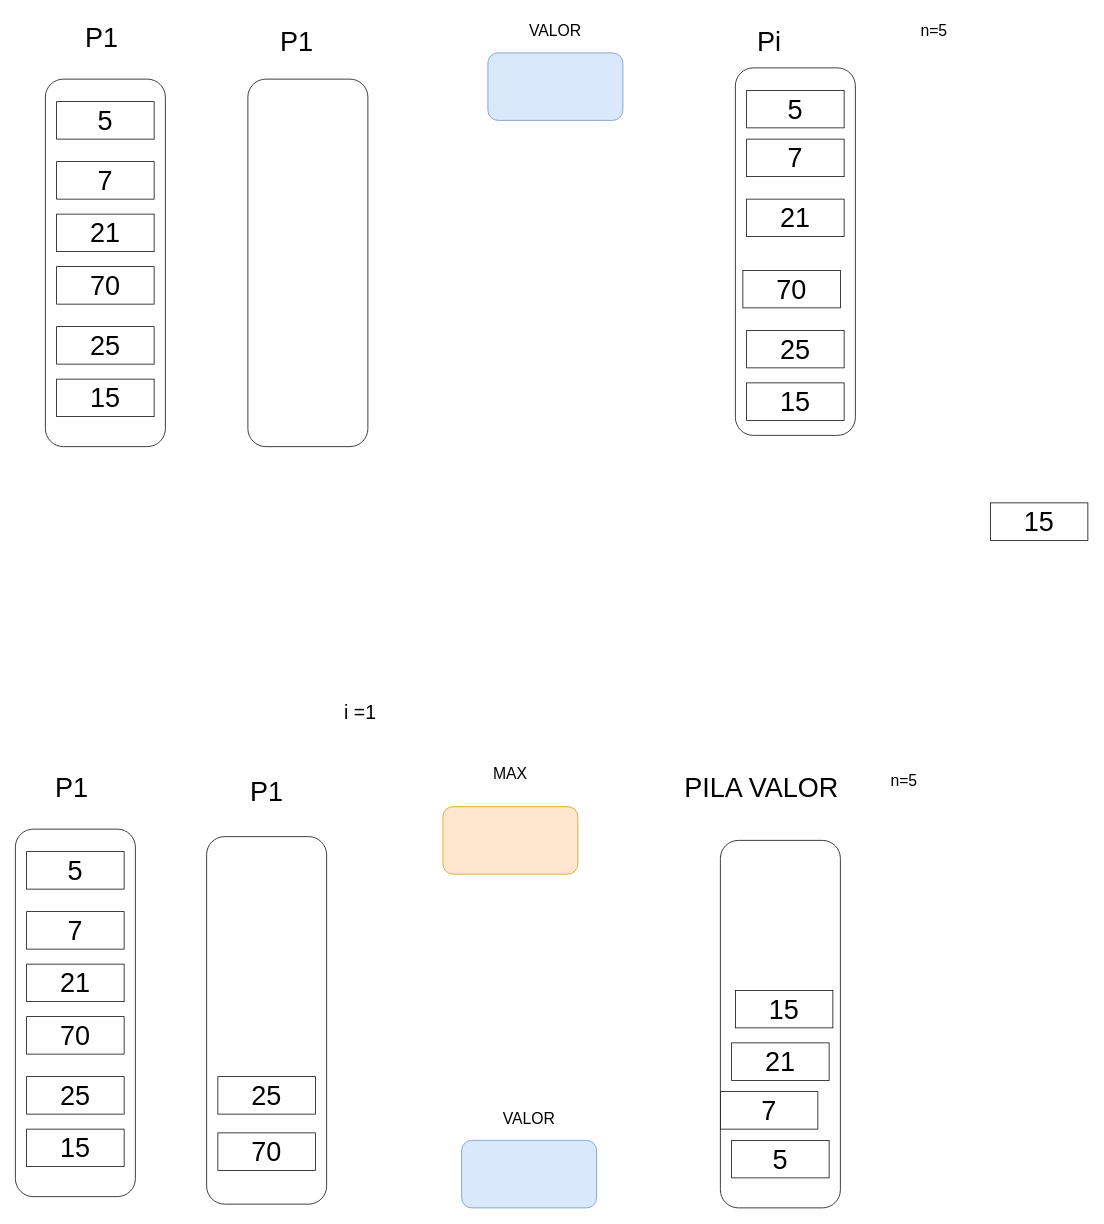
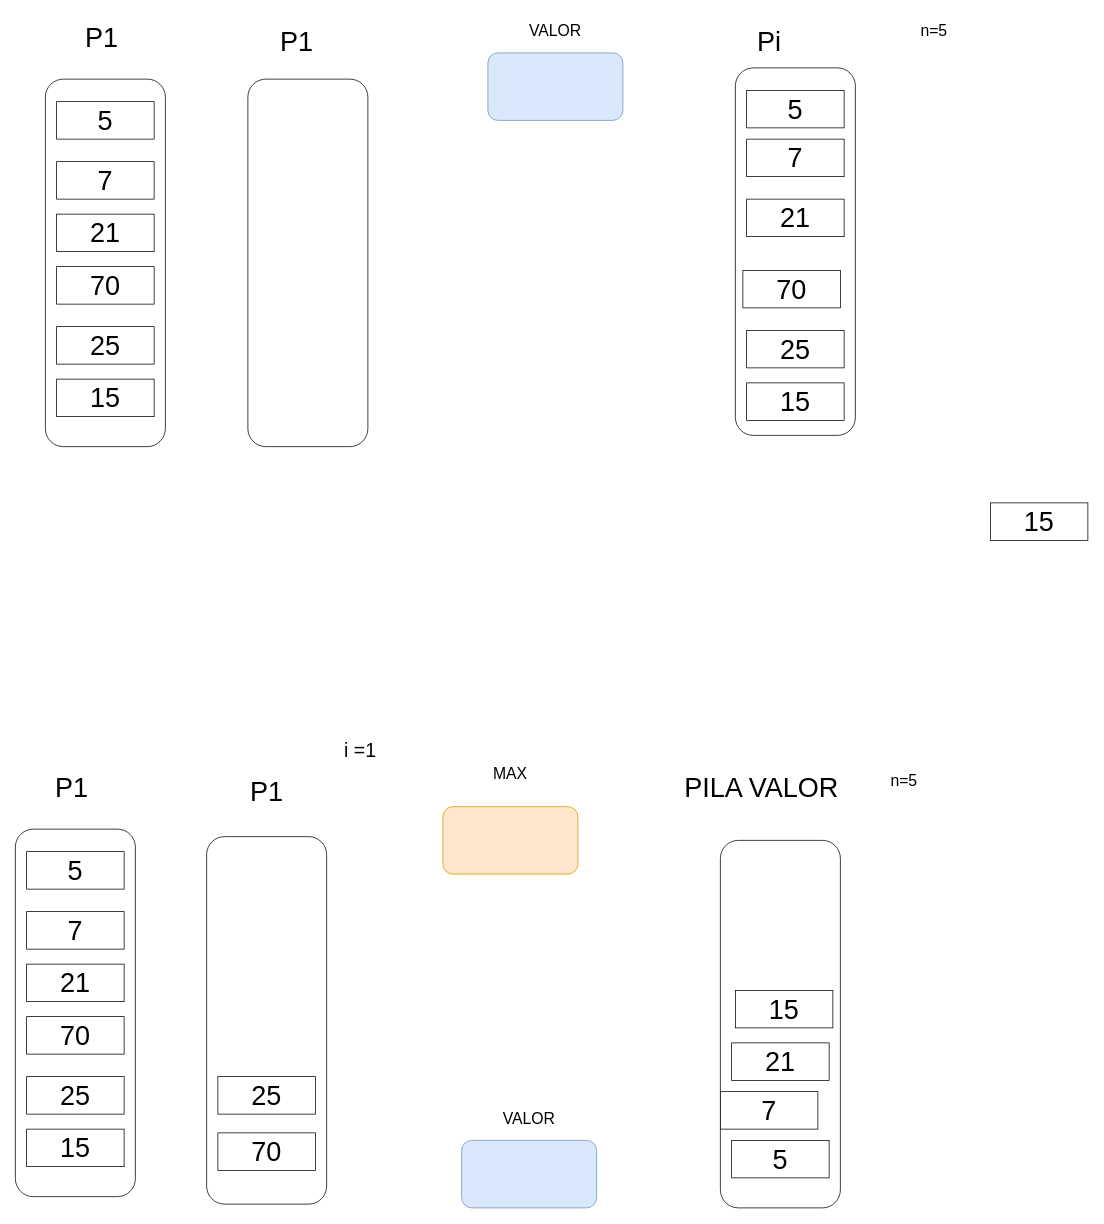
(360, 713) -> (360, 750)
